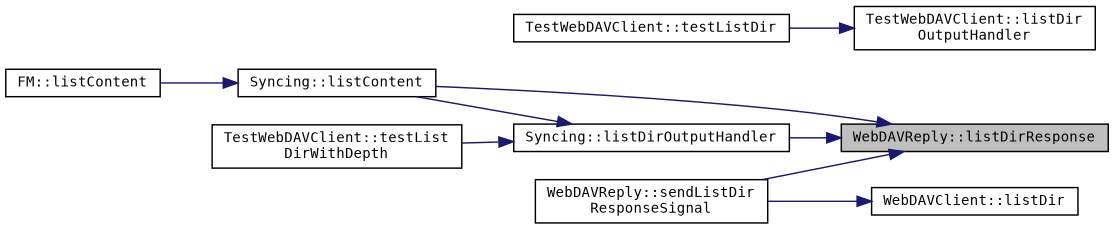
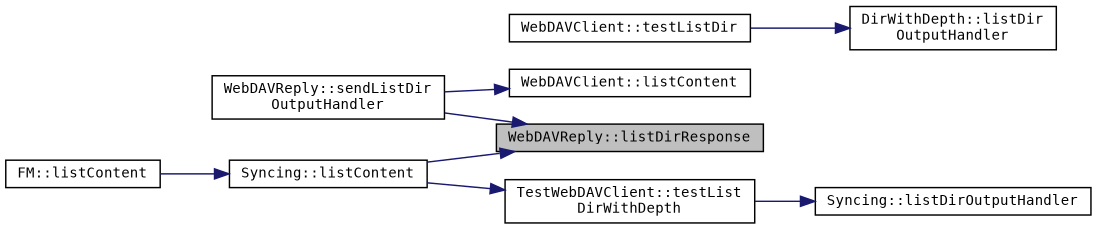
(652, 28) -> (630, 28)
(975, 28) -> (953, 28)
(487, 109) -> (459, 186)
(808, 138) -> none
(652, 201) -> (328, 97)
(975, 201) -> (630, 83)
